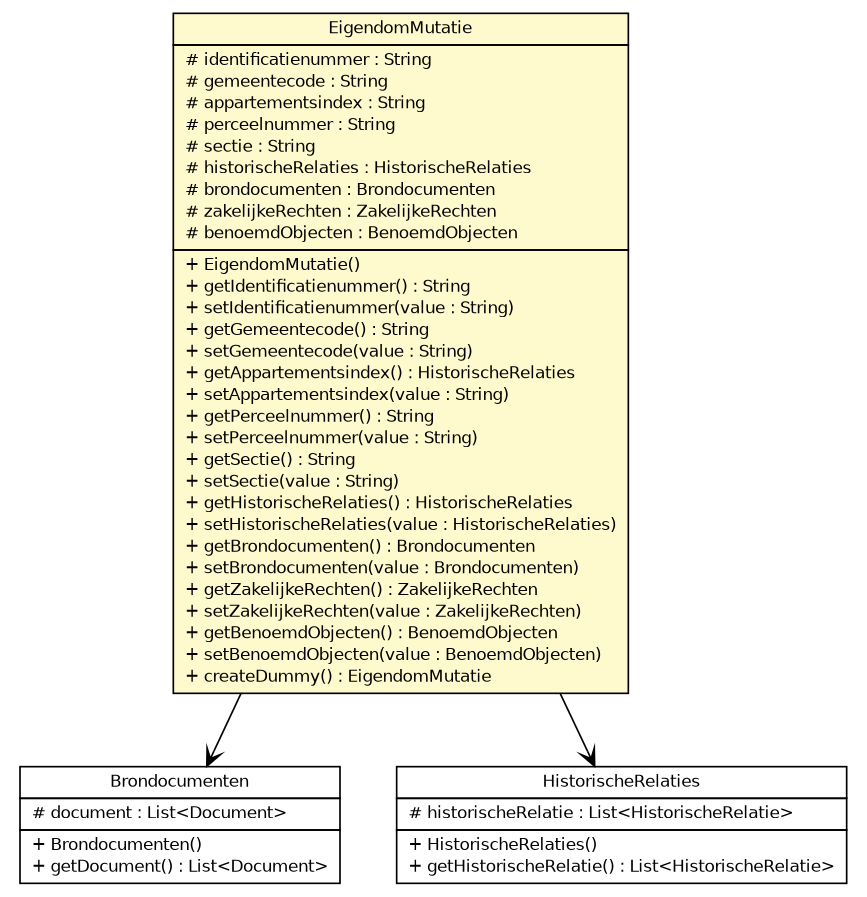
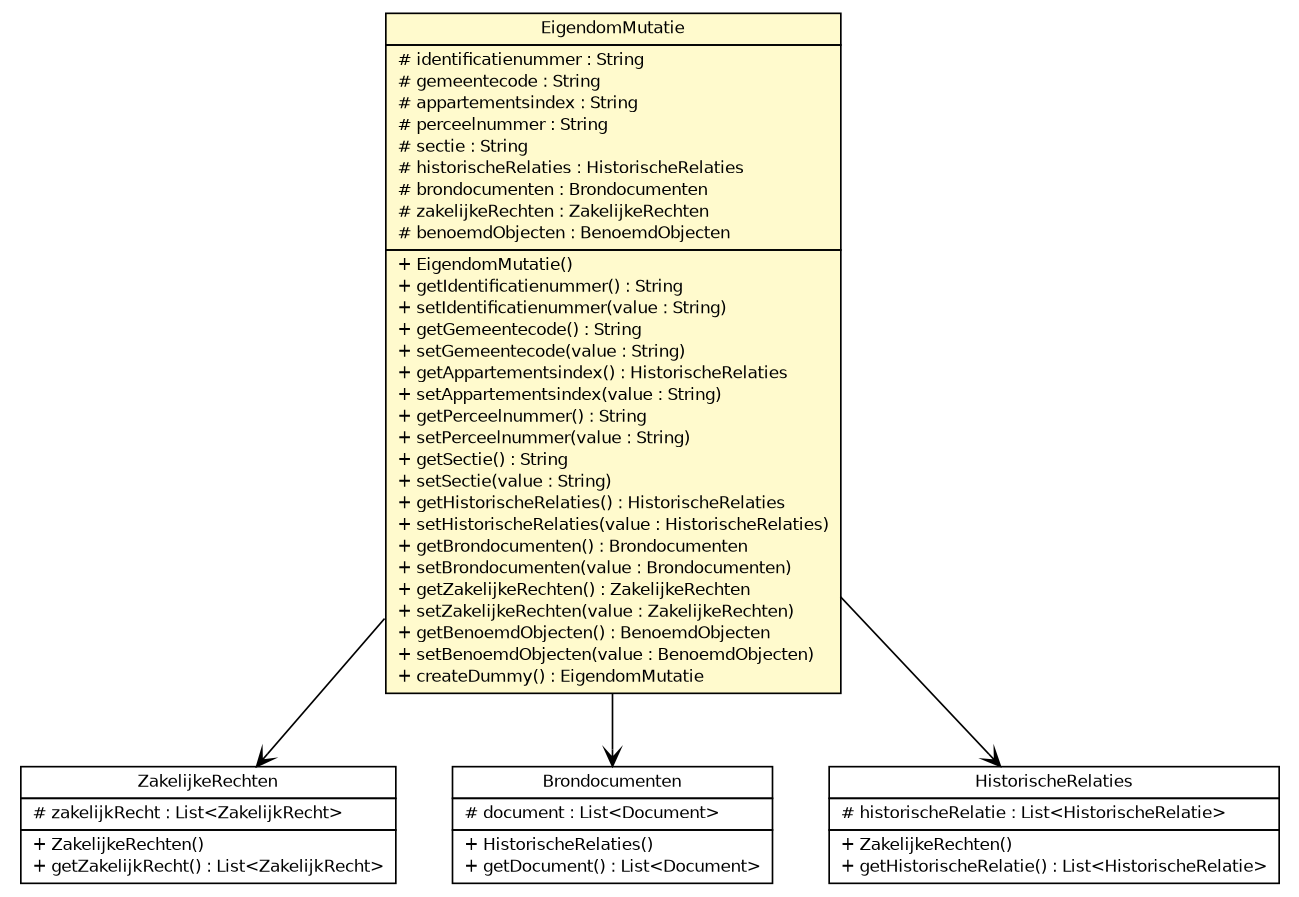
none -> (208, 825)
(118, 845) -> (559, 845)
(503, 845) -> (927, 845)
